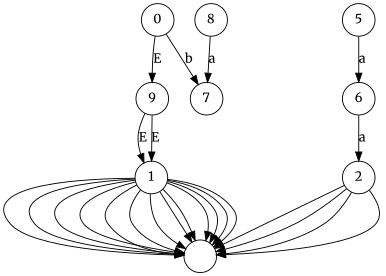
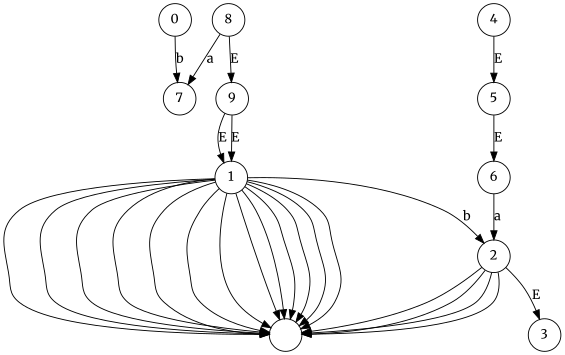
none -> (494, 20)
(153, 55) -> (230, 55)
(362, 59) -> (498, 138)
none -> (369, 187)
none -> (545, 335)
